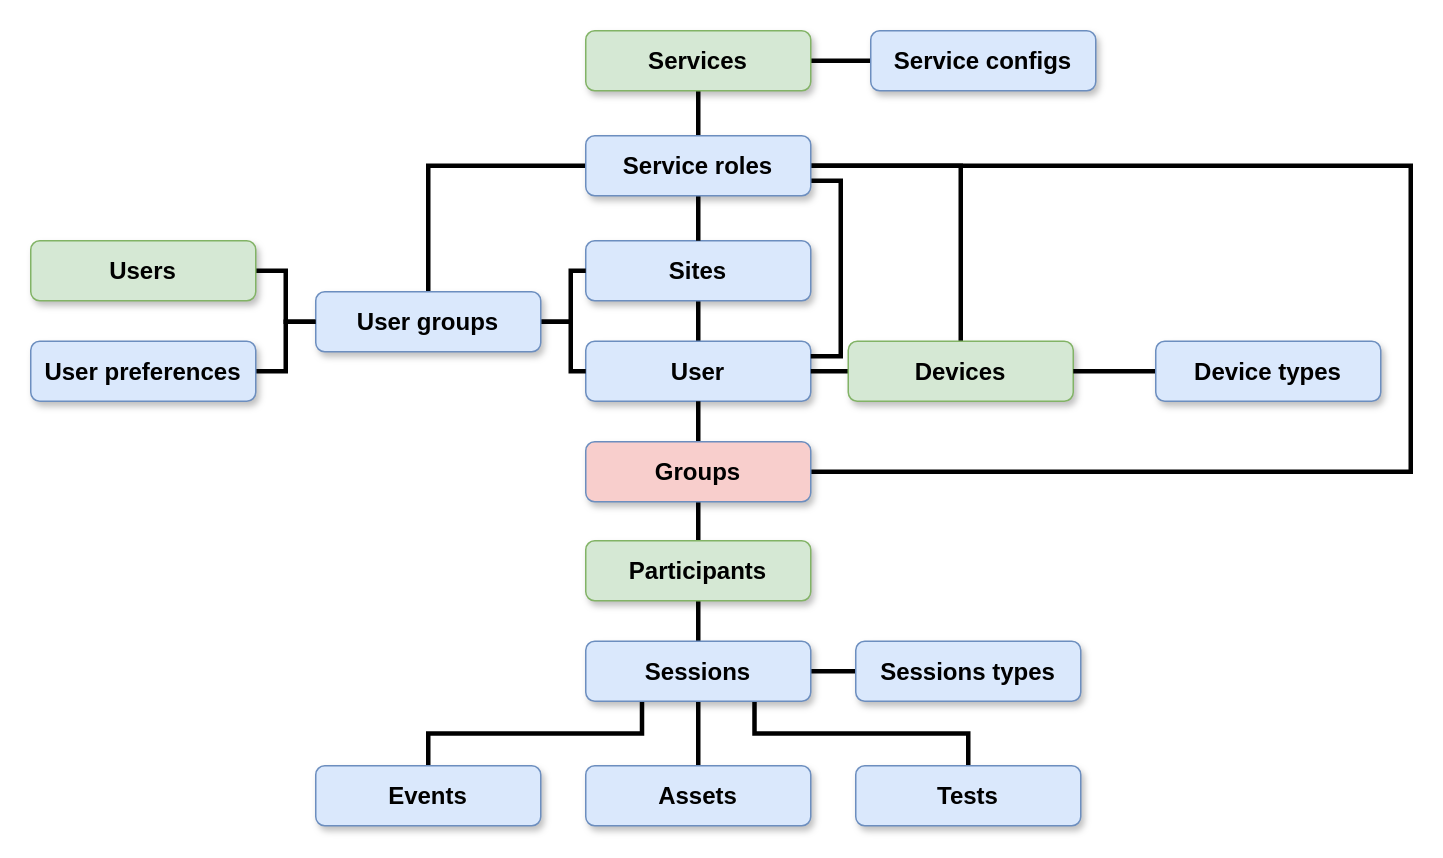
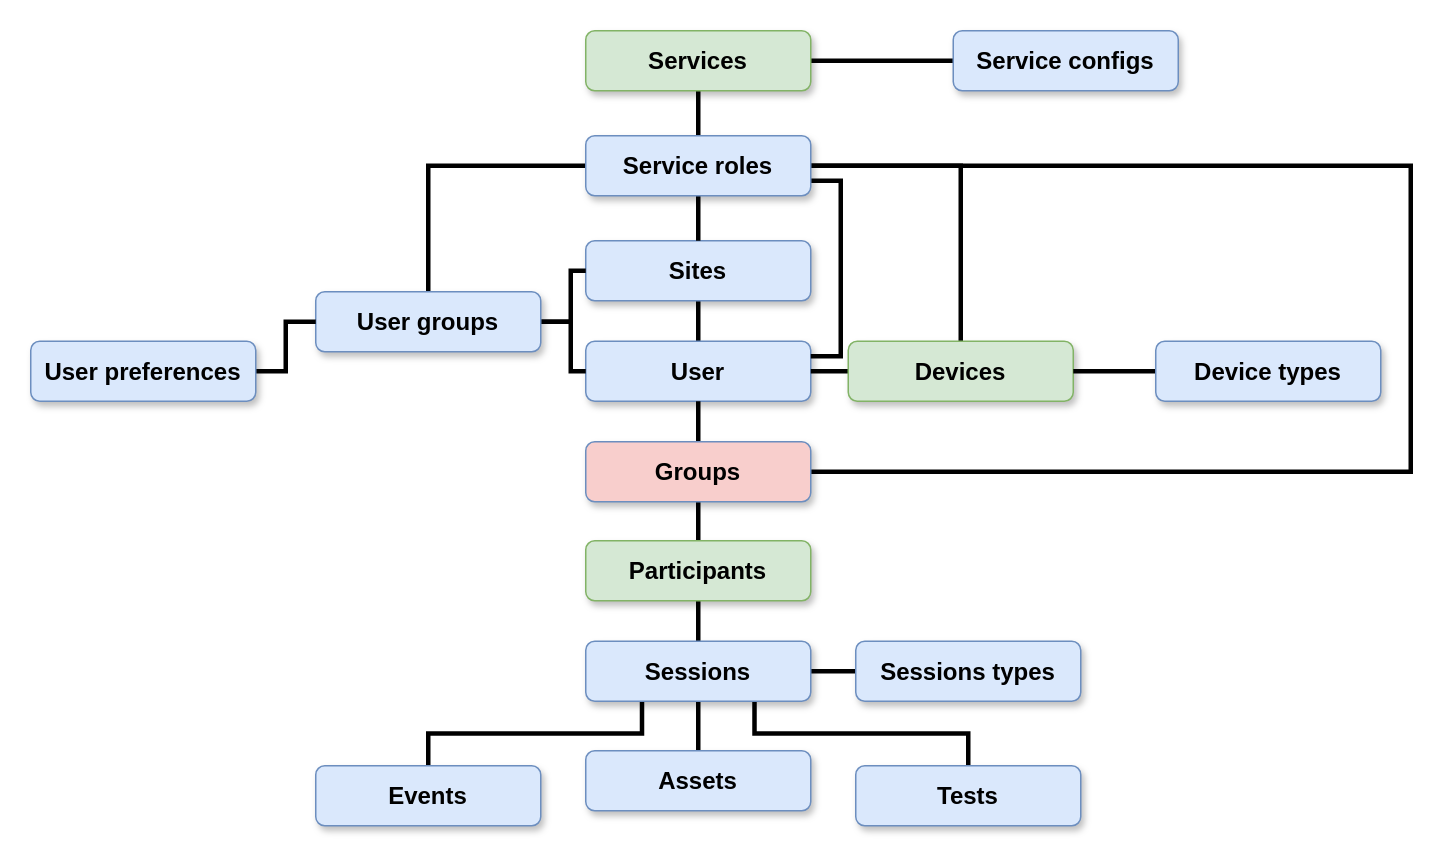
(983, 61) -> (1066, 61)
(143, 271) -> none
(286, 280) -> none
(698, 796) -> (698, 781)
